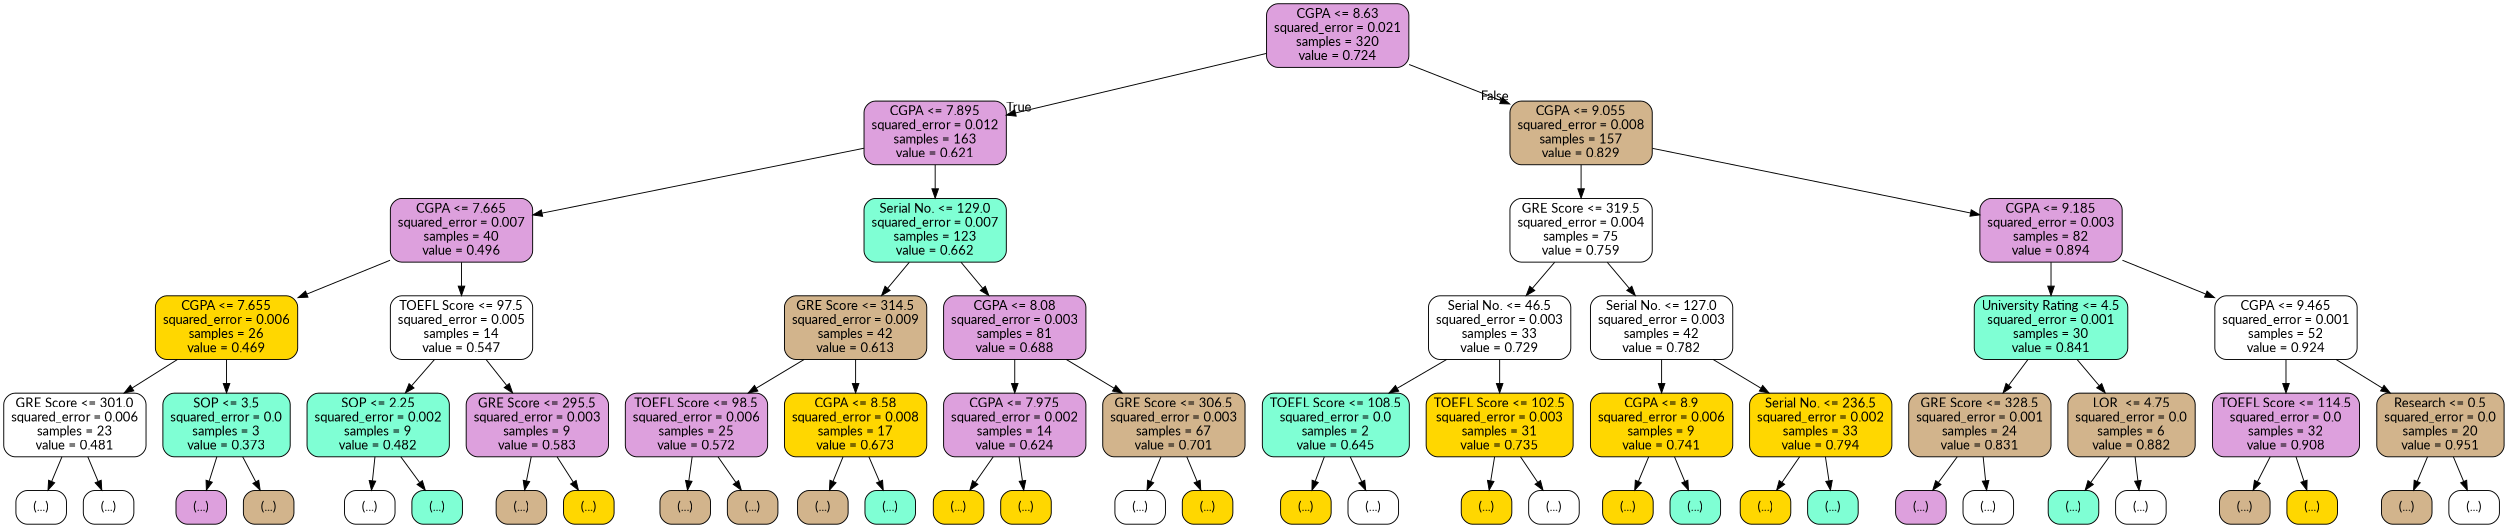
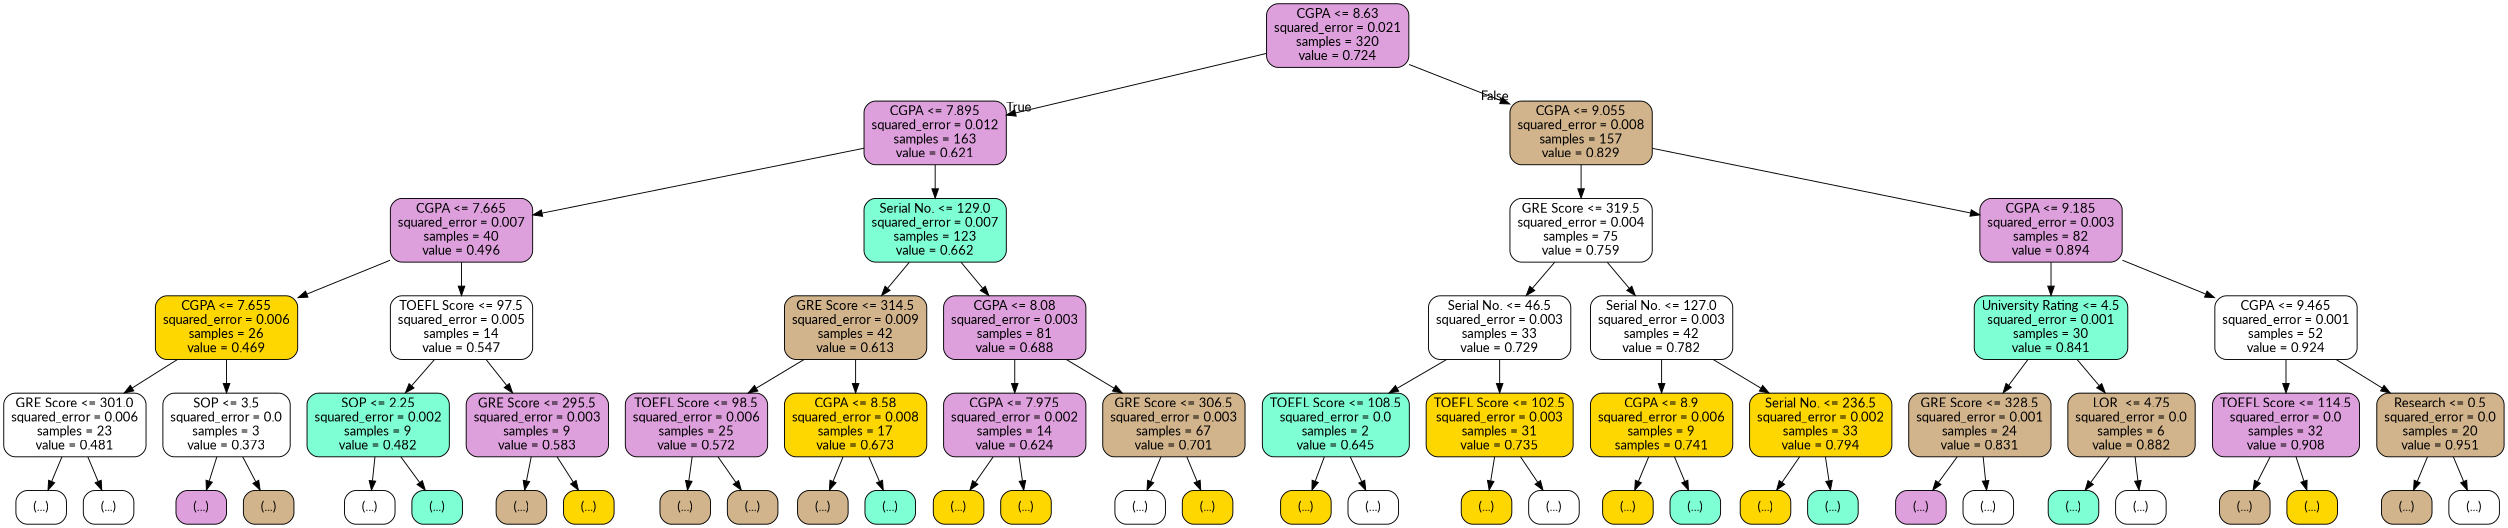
(227, 425) -> (227, 425)
(1662, 425) -> (1662, 425)
